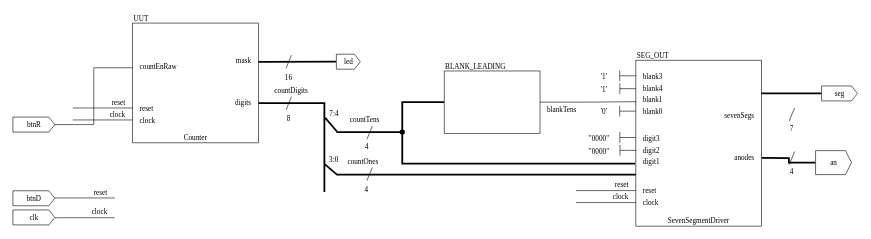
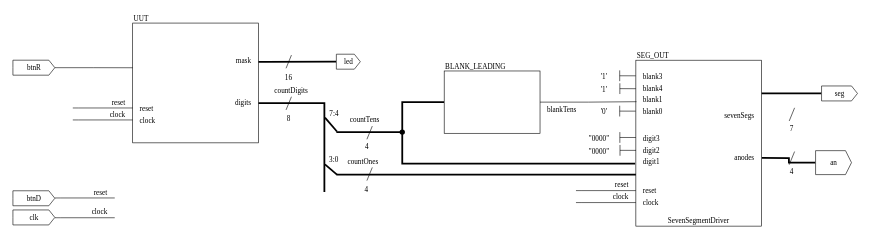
(153, 66) -> none
(33, 125) -> (33, 68)
(195, 137) -> none
